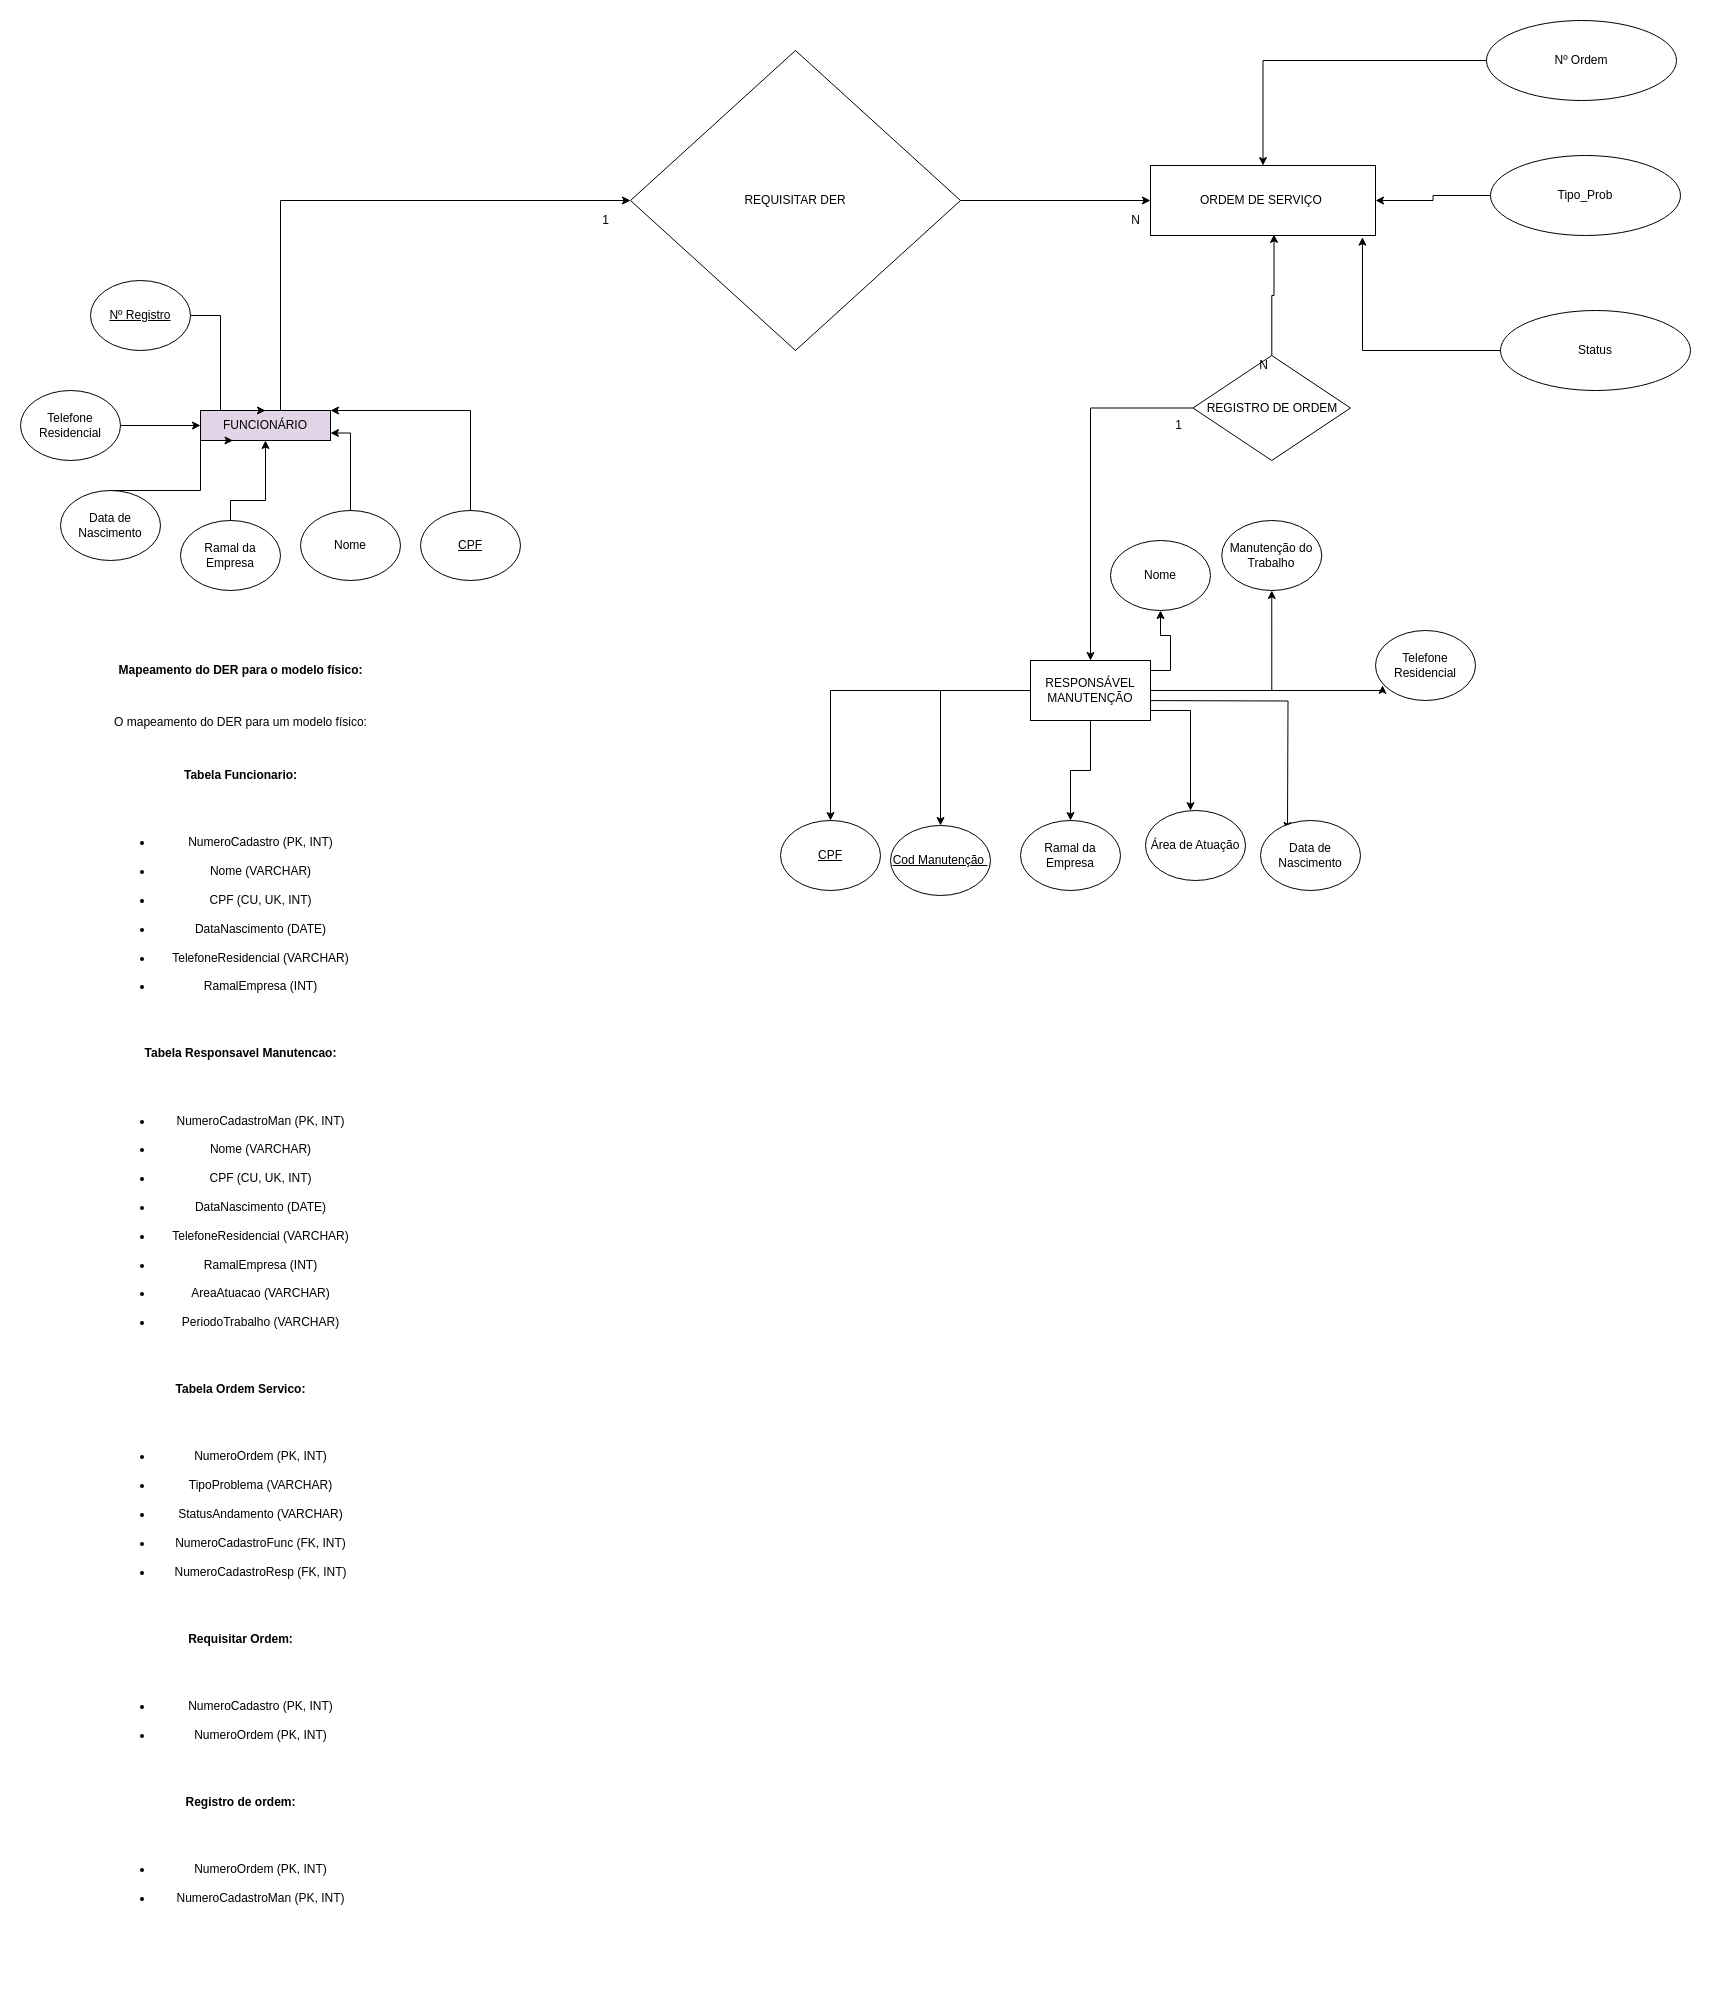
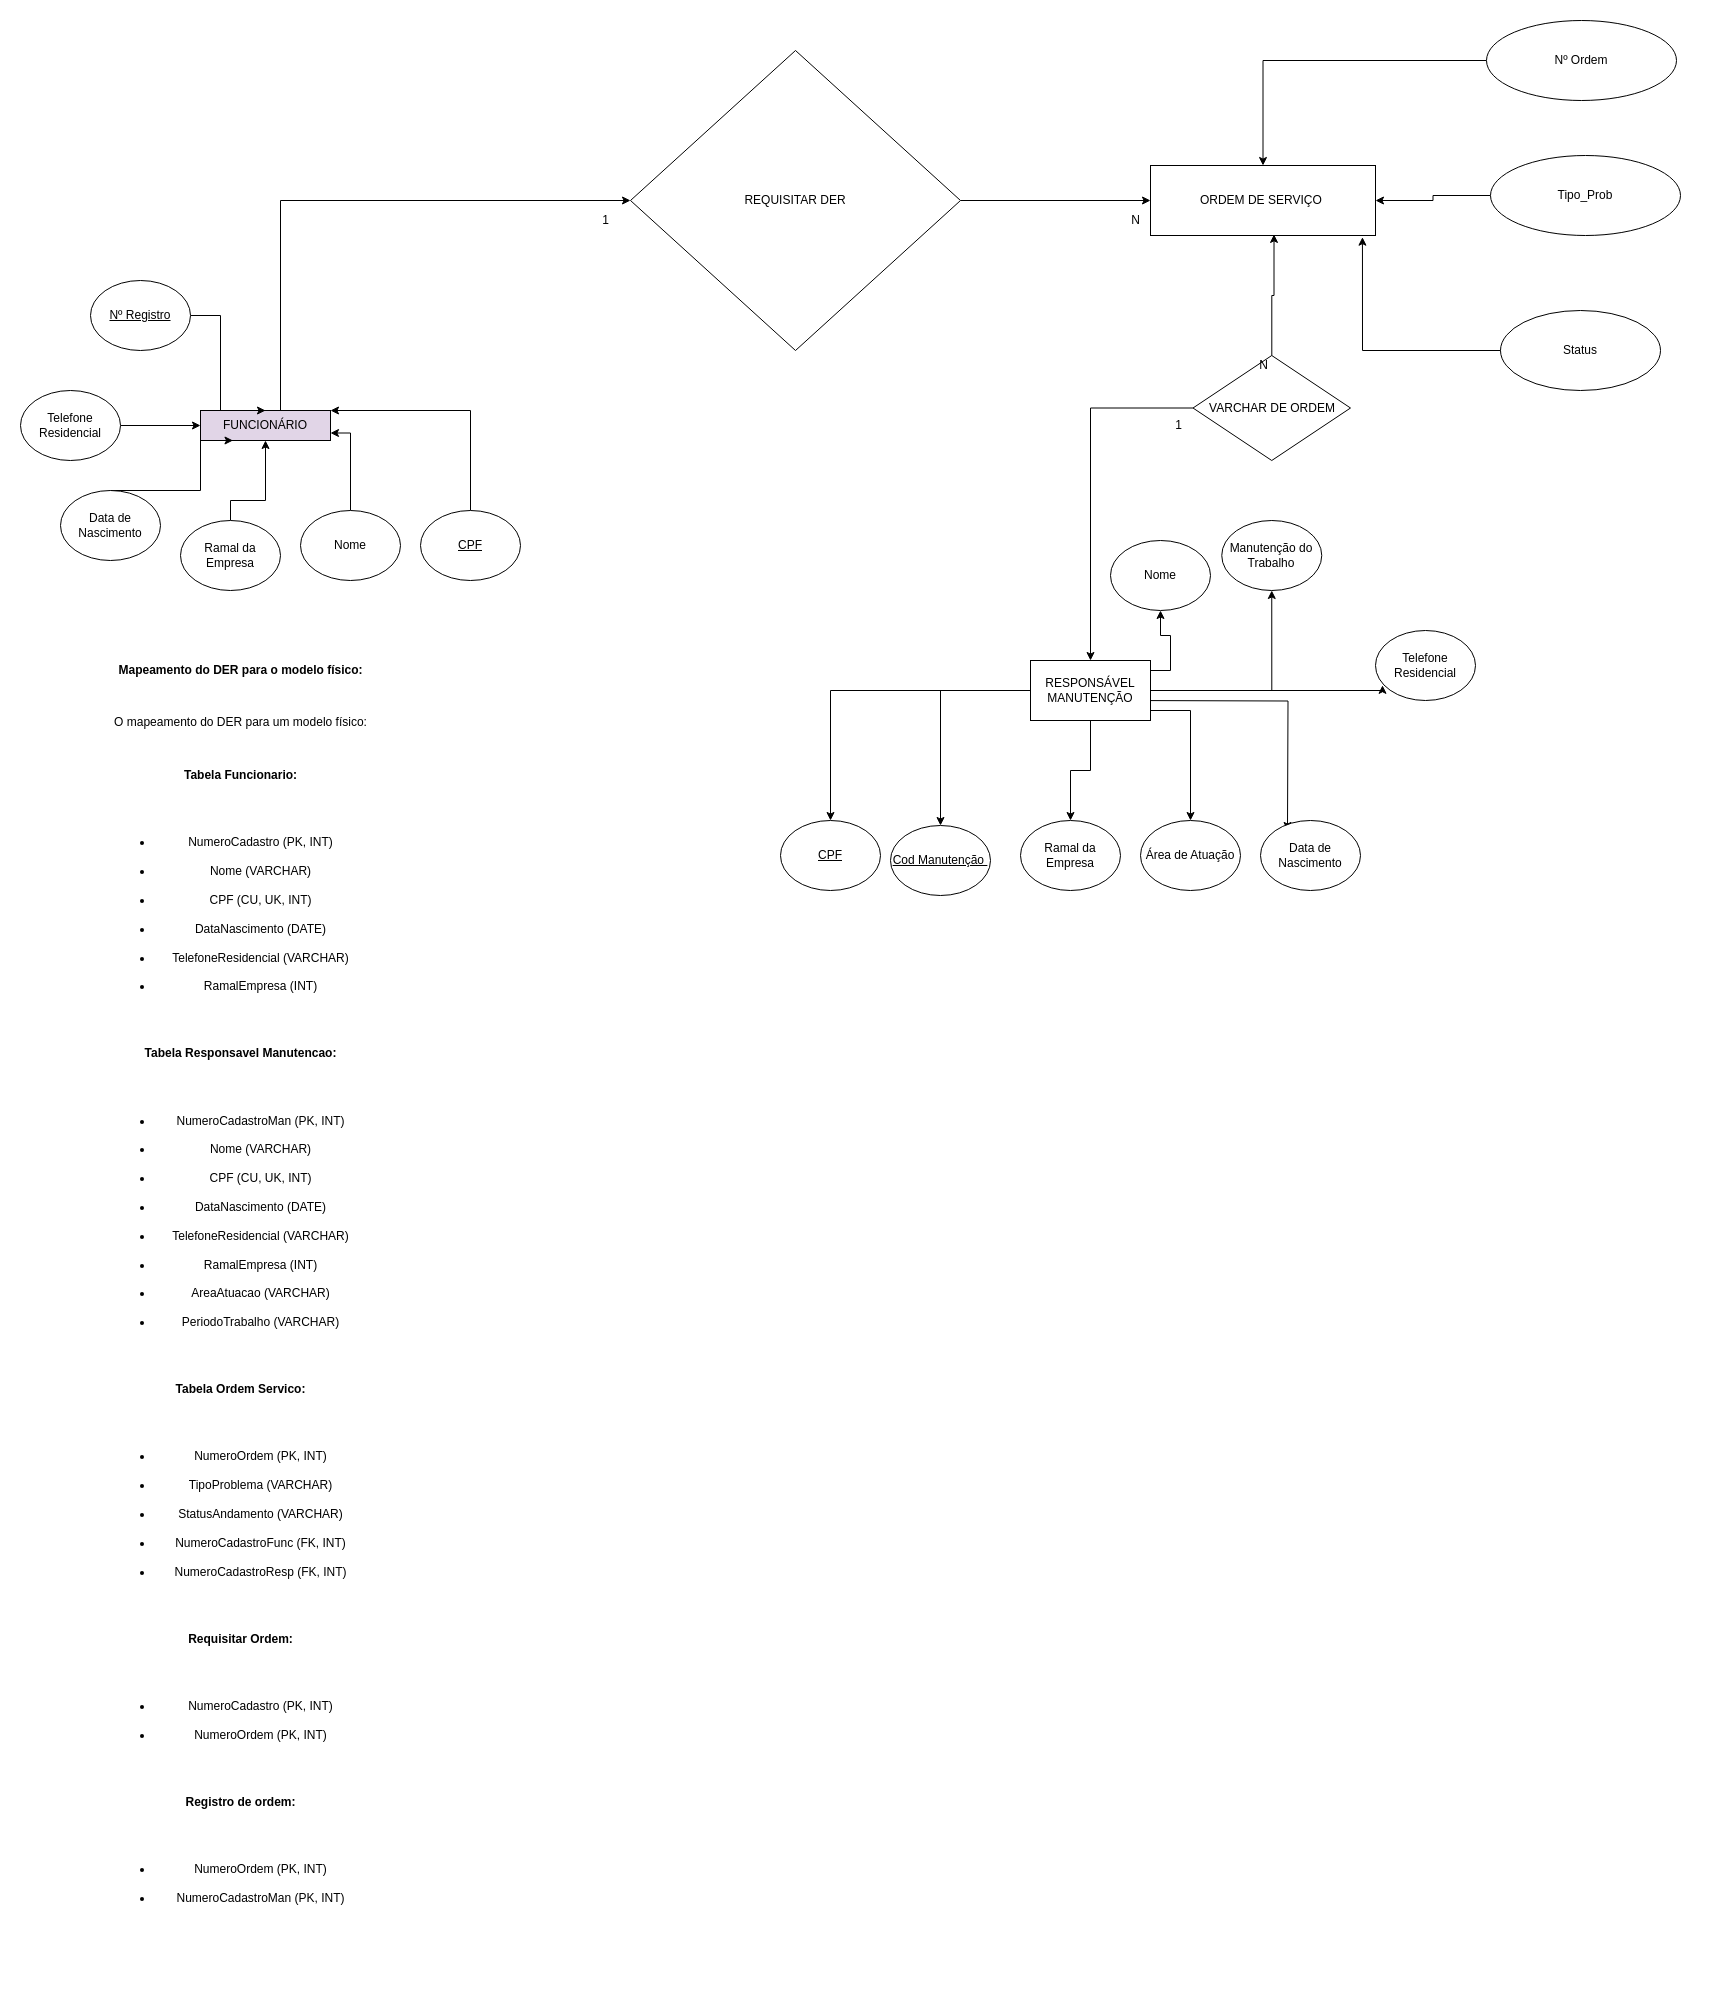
(1596, 351) -> (1581, 351)
(1273, 409) -> (1273, 409)
(1196, 846) -> (1191, 856)
